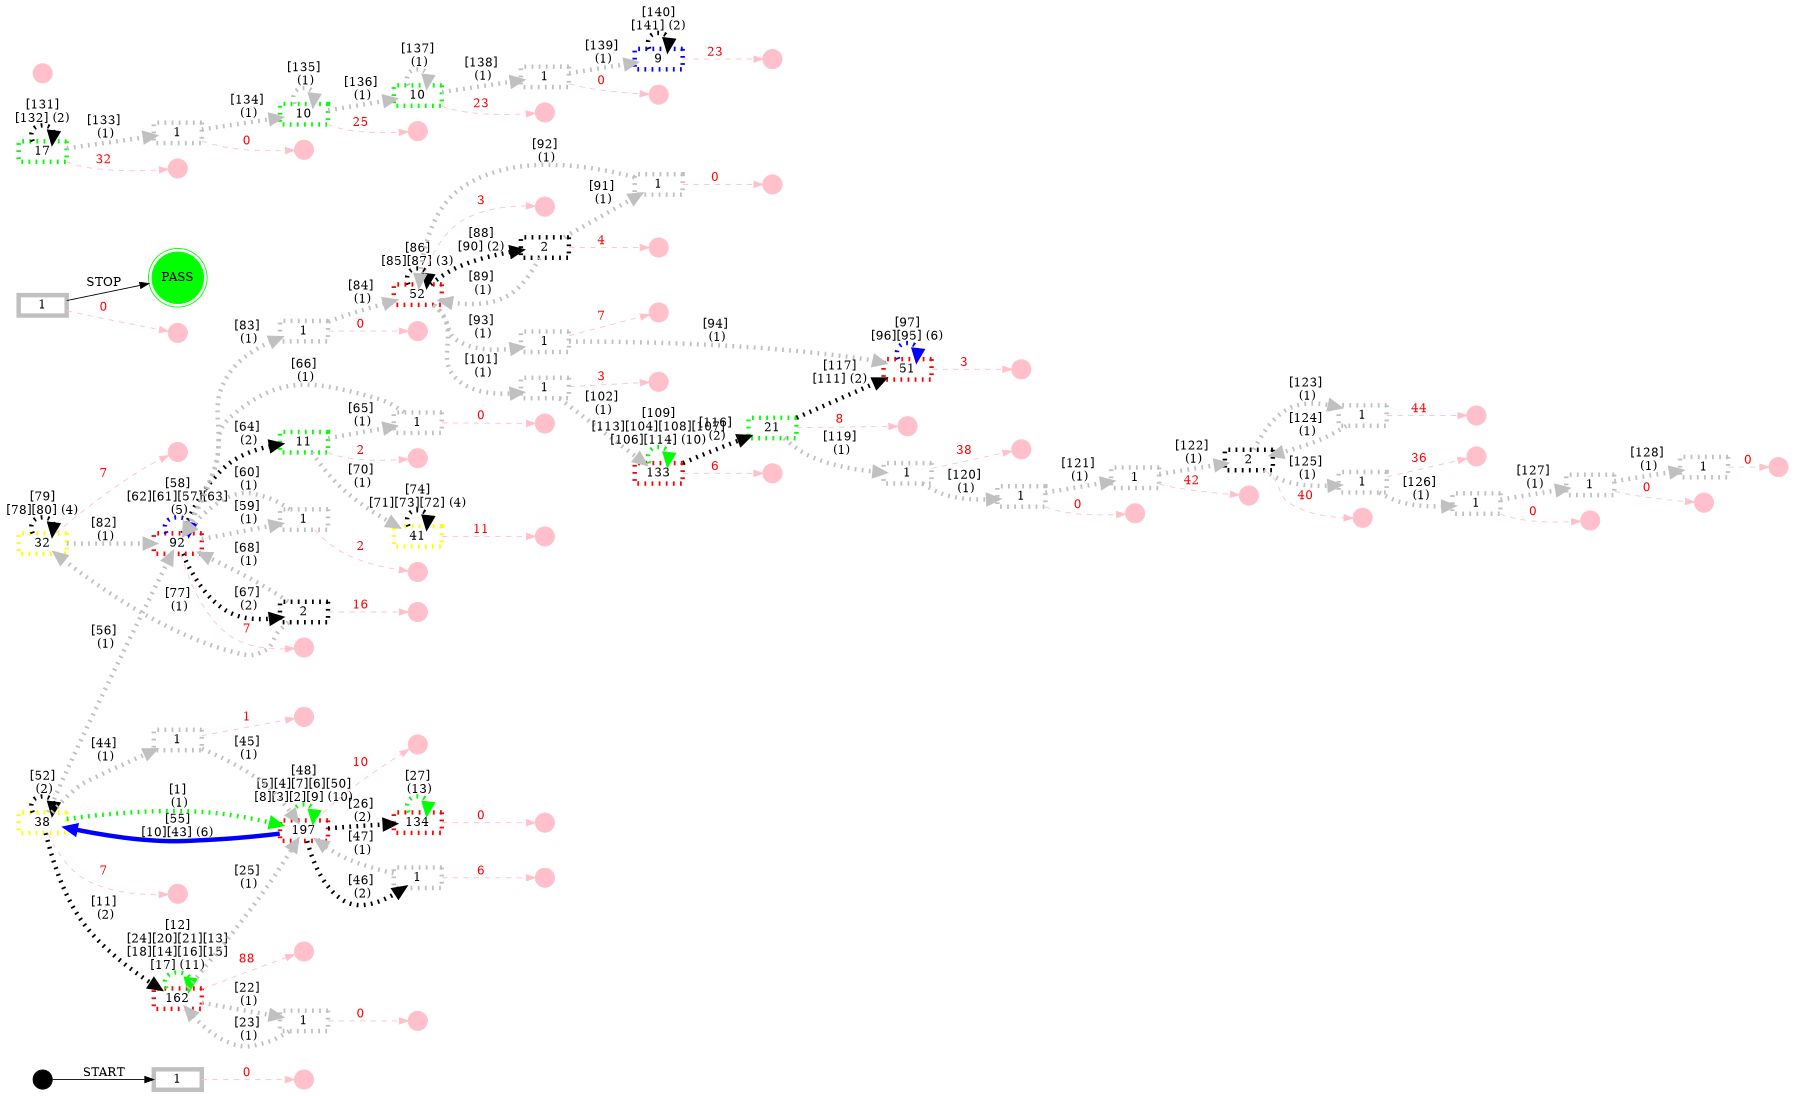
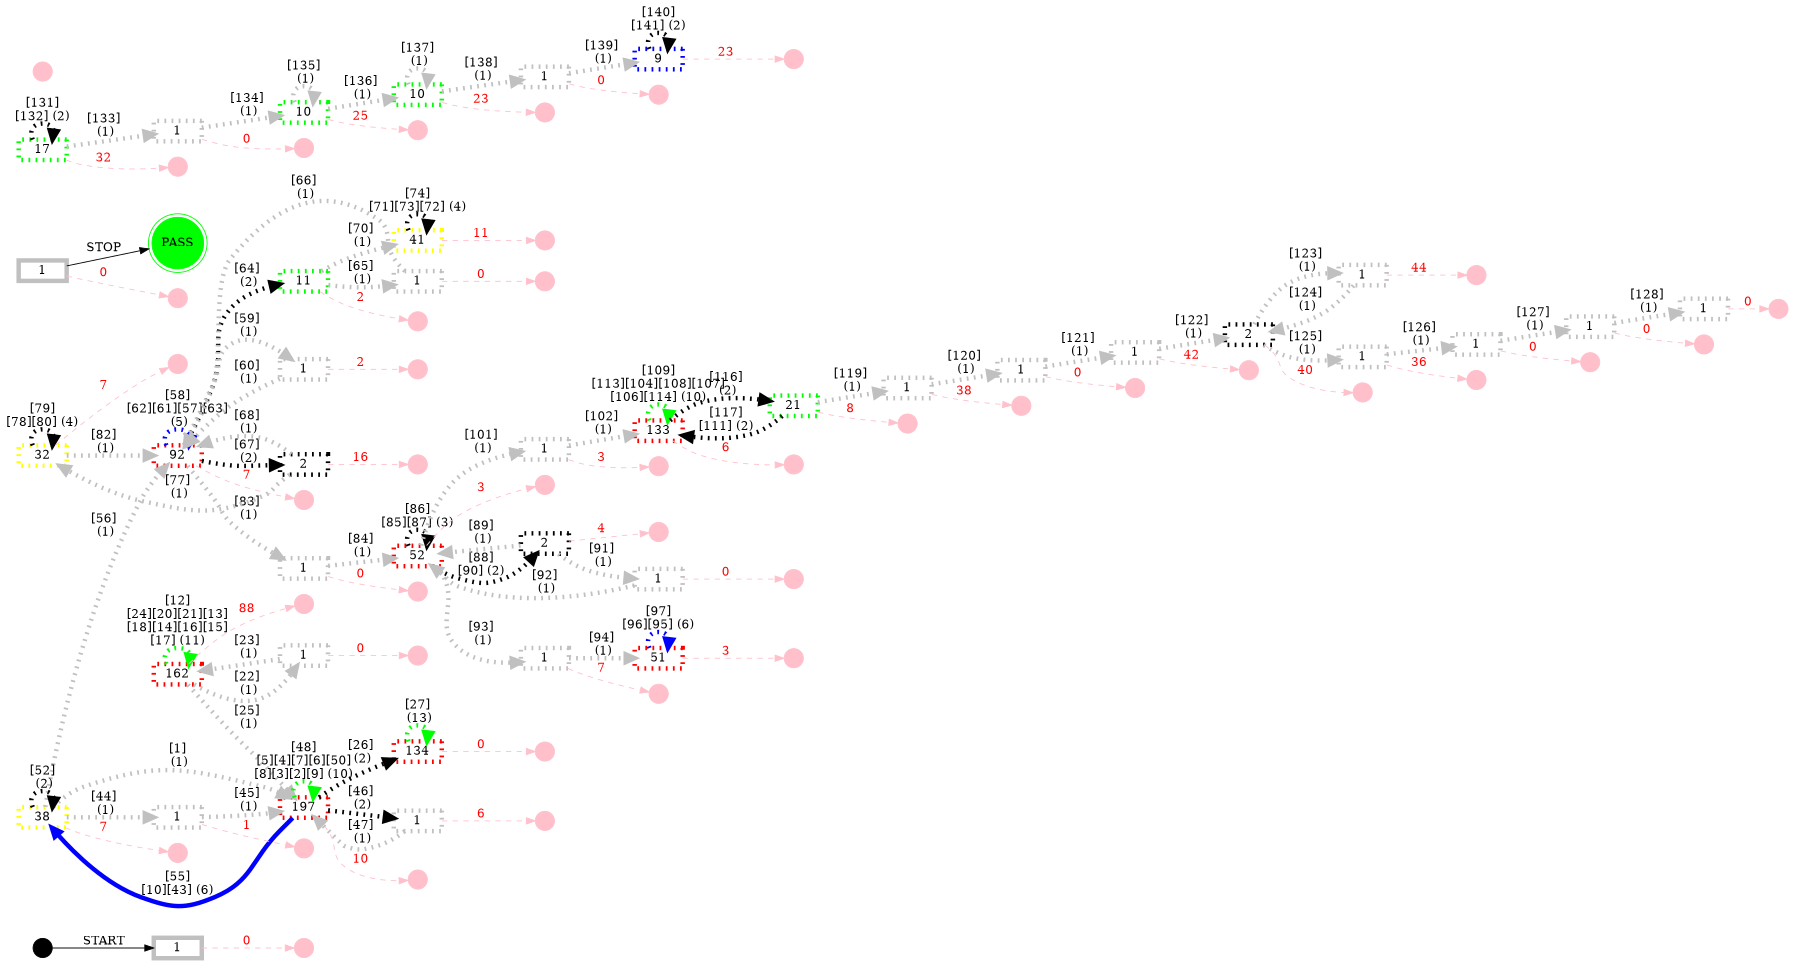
(836, 400) -> (740, 437)
(169, 811) -> (163, 770)
(82, 920) -> none
